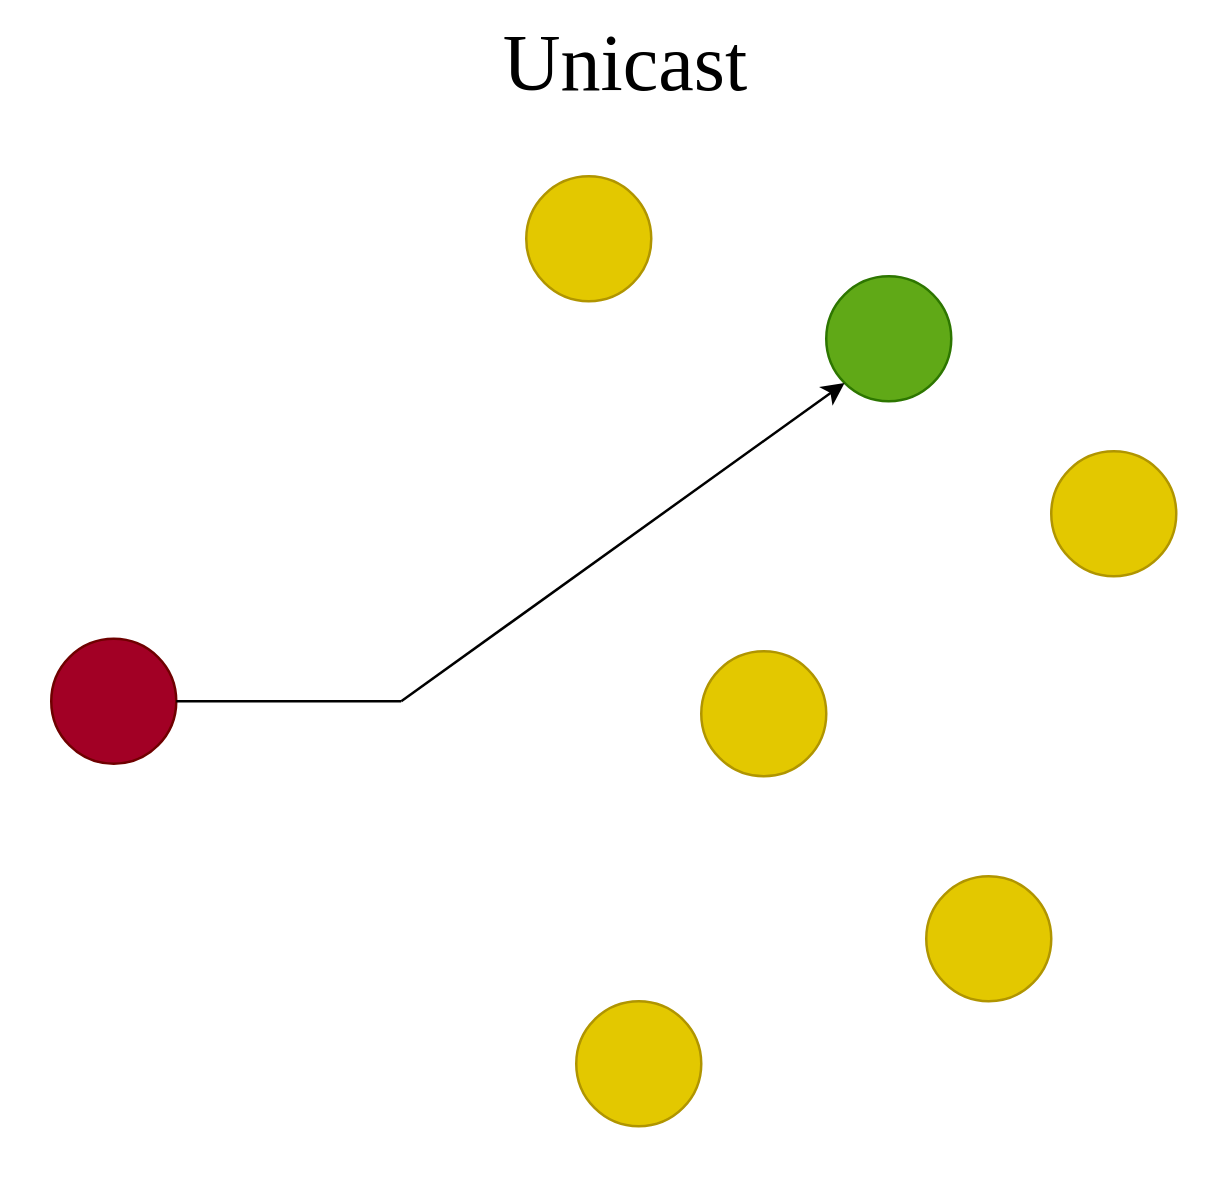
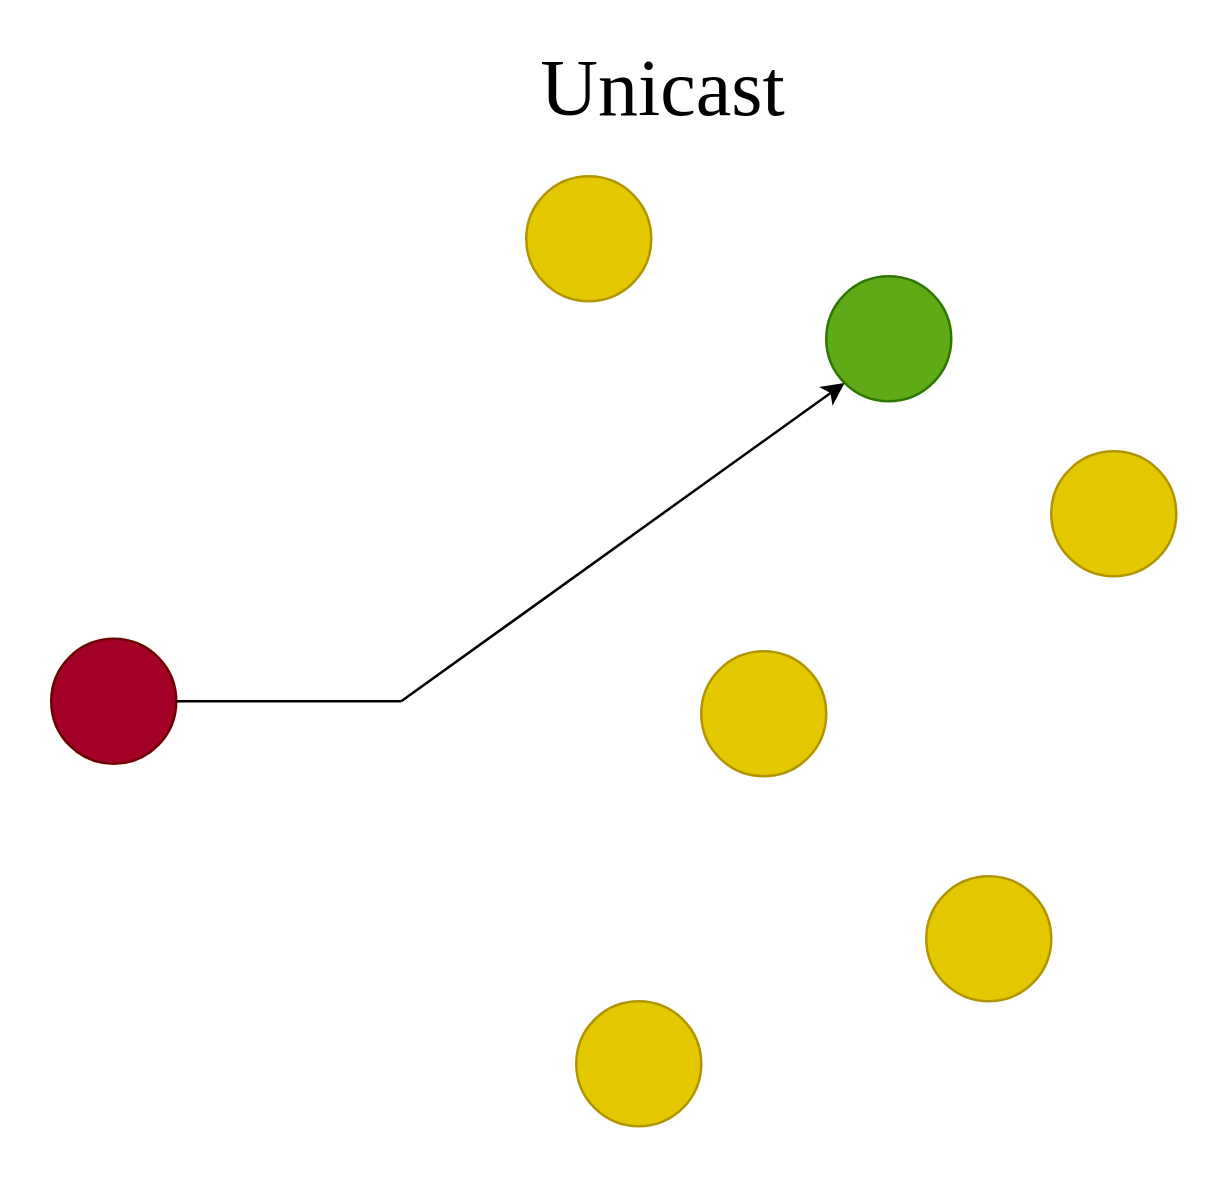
(626, 64) -> (664, 89)
